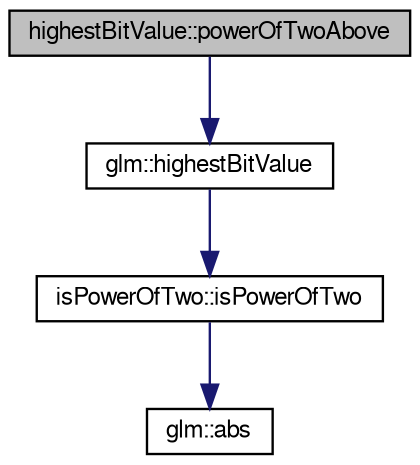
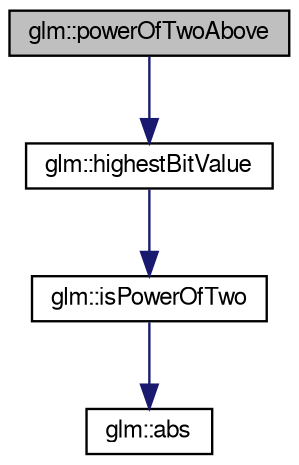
(210, 33) -> (149, 33)
(210, 299) -> (149, 299)
